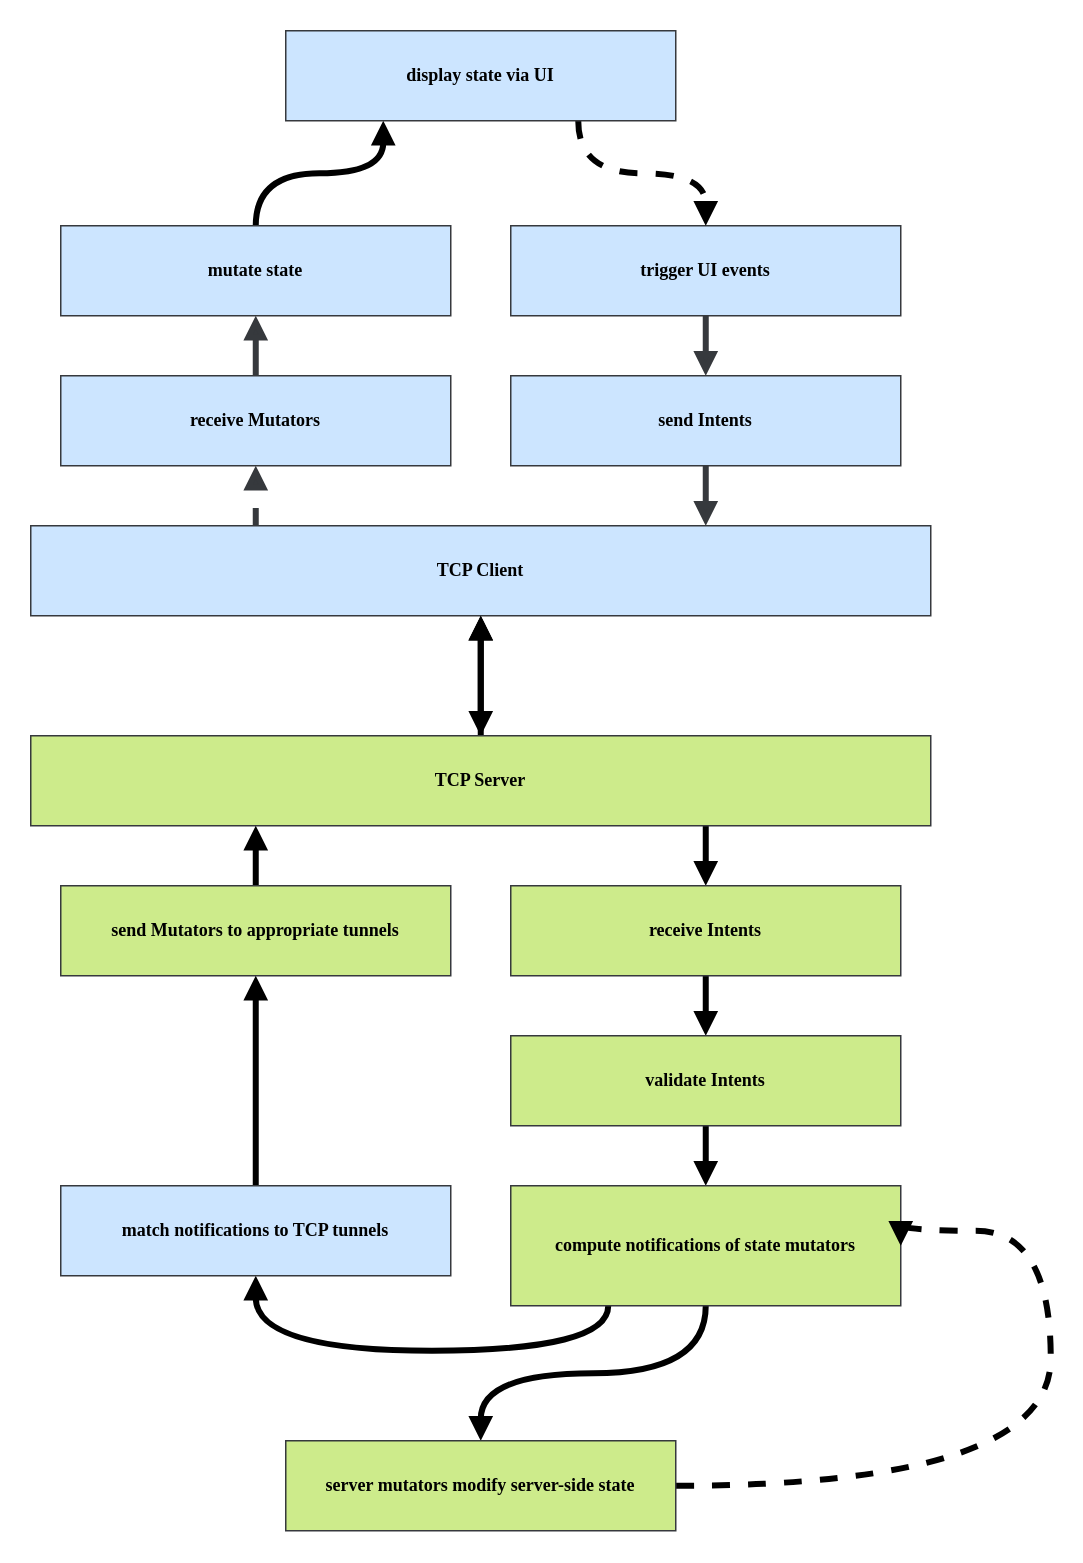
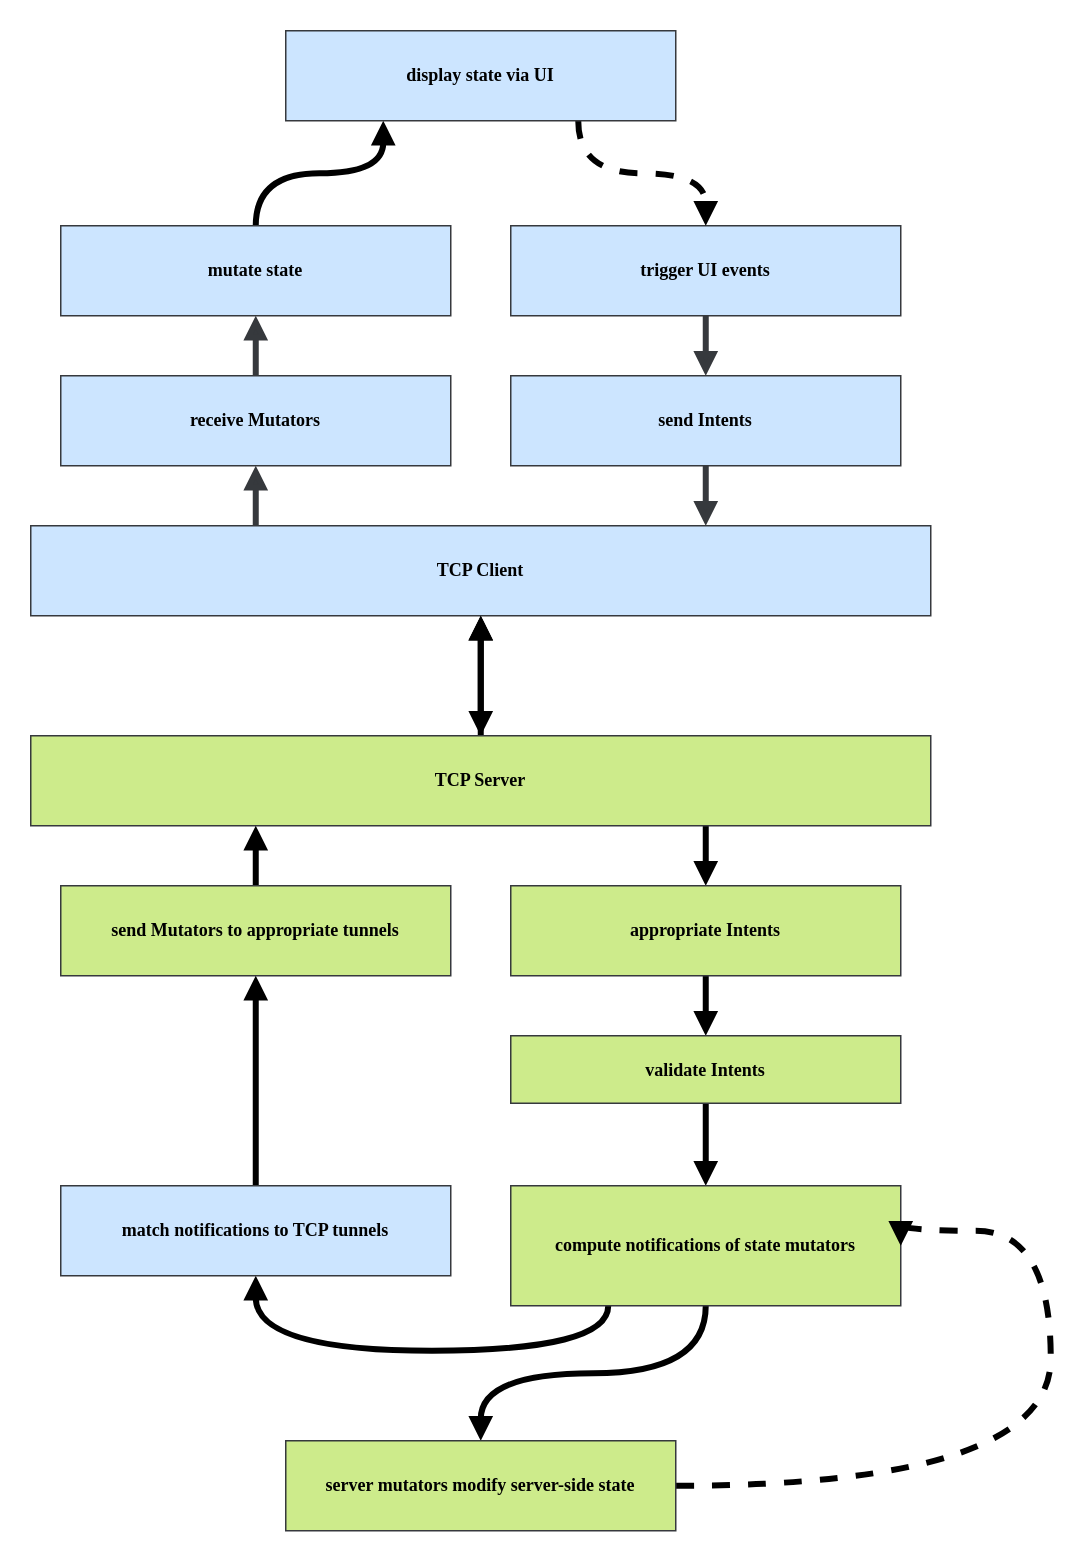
(256, 499) -> (256, 499)
(706, 931) -> (706, 931)
(706, 1081) -> (706, 1070)
